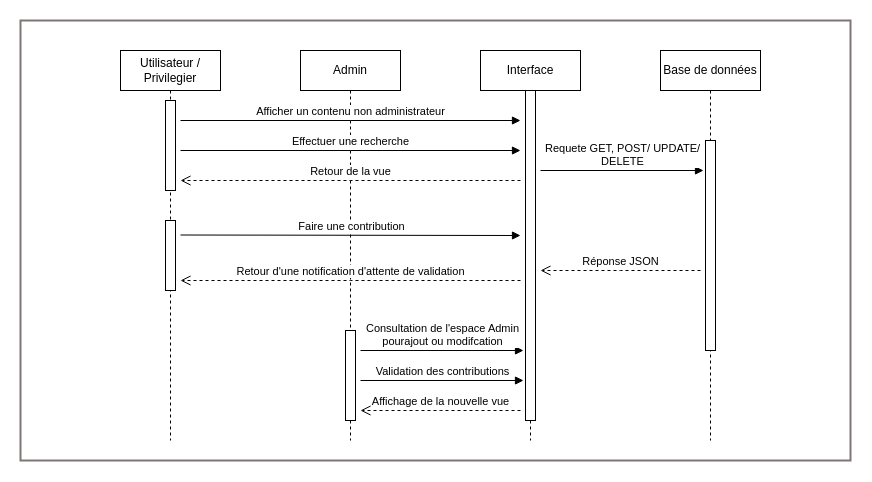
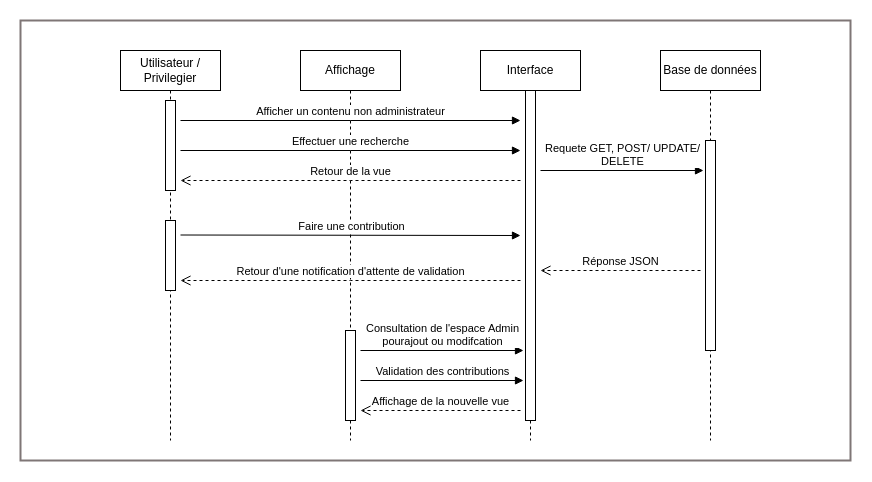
(351, 71) -> (351, 71)
